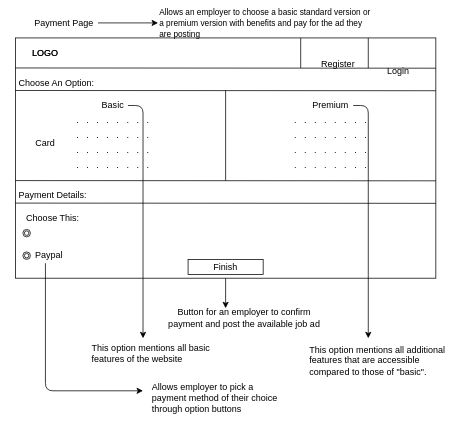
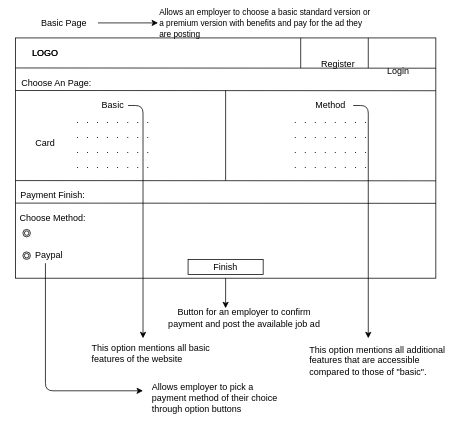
(64, 23) -> (64, 23)
(57, 83) -> (57, 83)
(330, 105) -> (330, 105)
(53, 195) -> (53, 195)
(53, 218) -> (53, 218)
